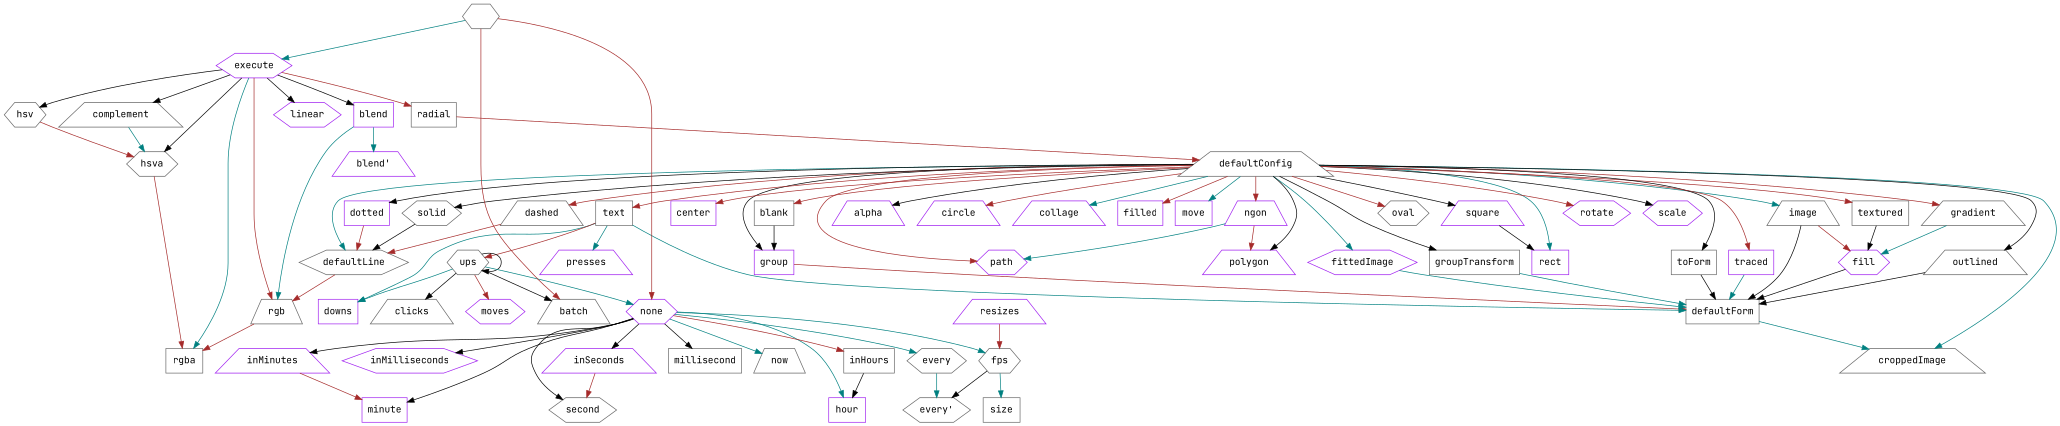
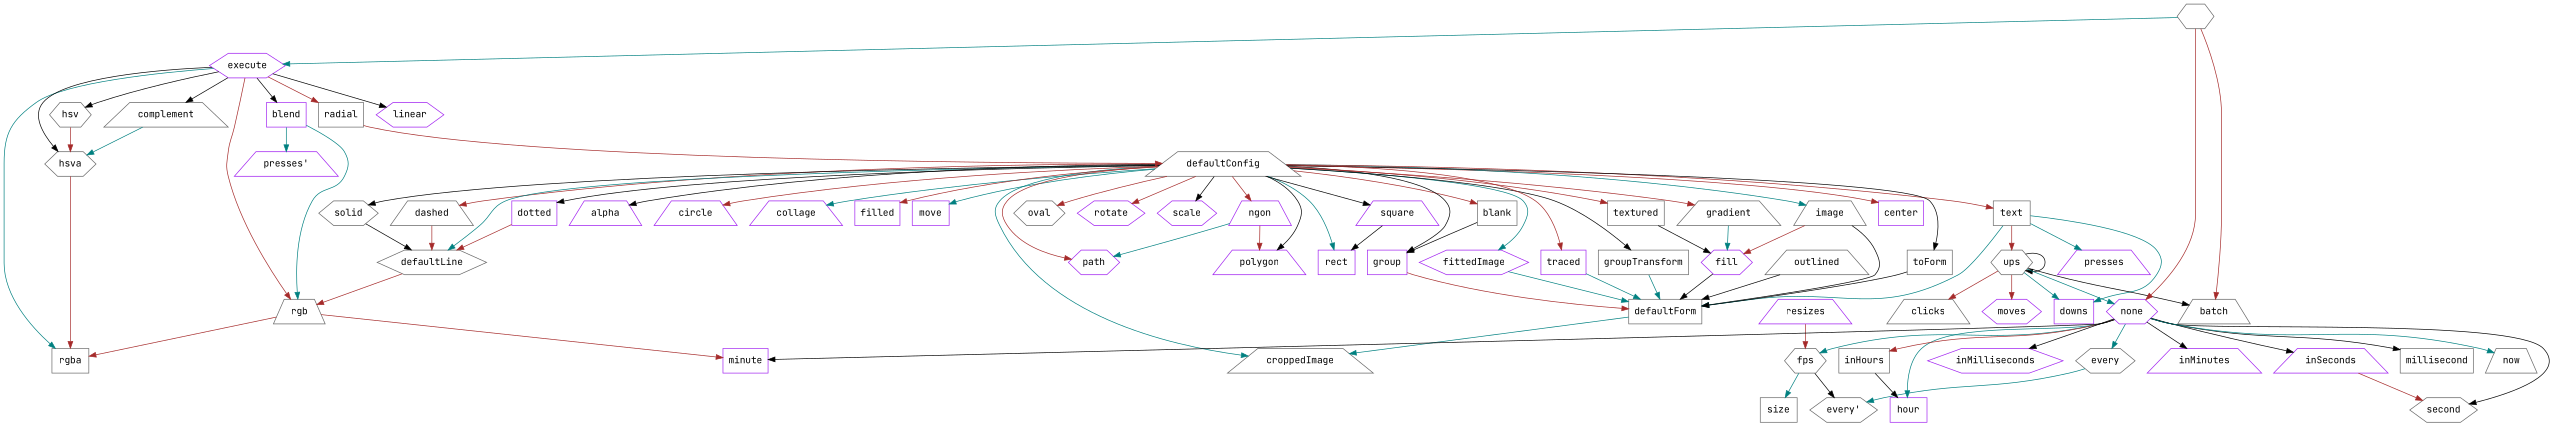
(374, 164) -> (286, 164)
(1705, 173) -> none
(443, 284) -> (1976, 283)
(328, 385) -> (519, 336)
